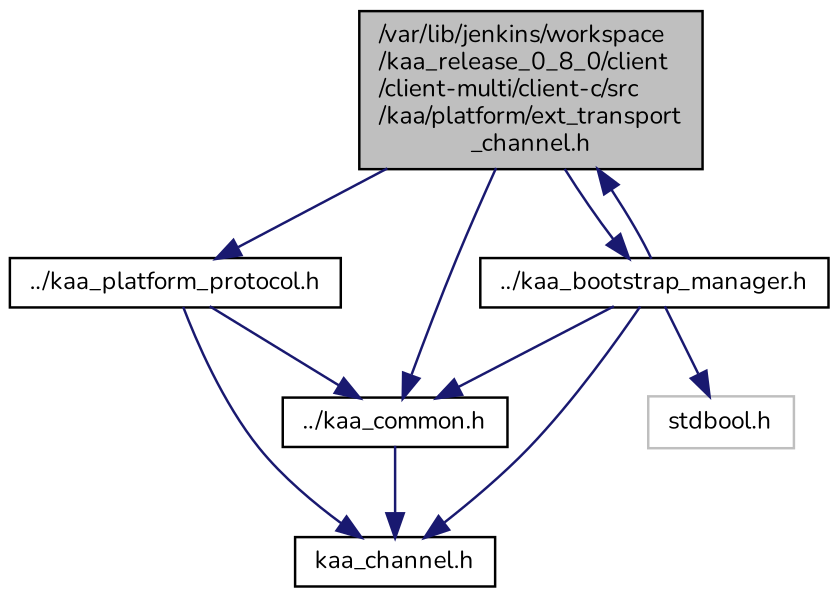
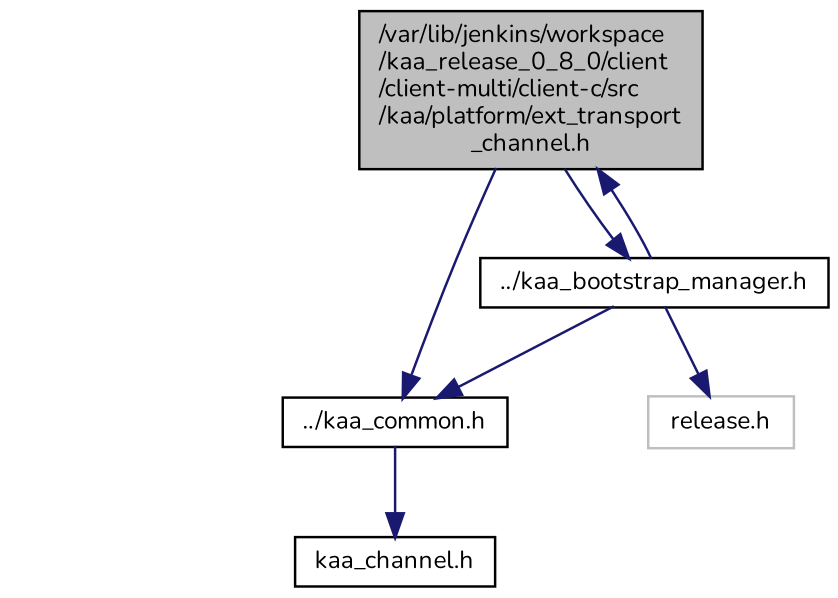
(175, 283) -> none
(721, 422) -> (721, 422)
(552, 423) -> none
